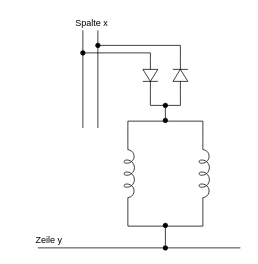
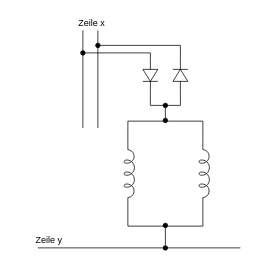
(92, 23) -> (92, 23)
